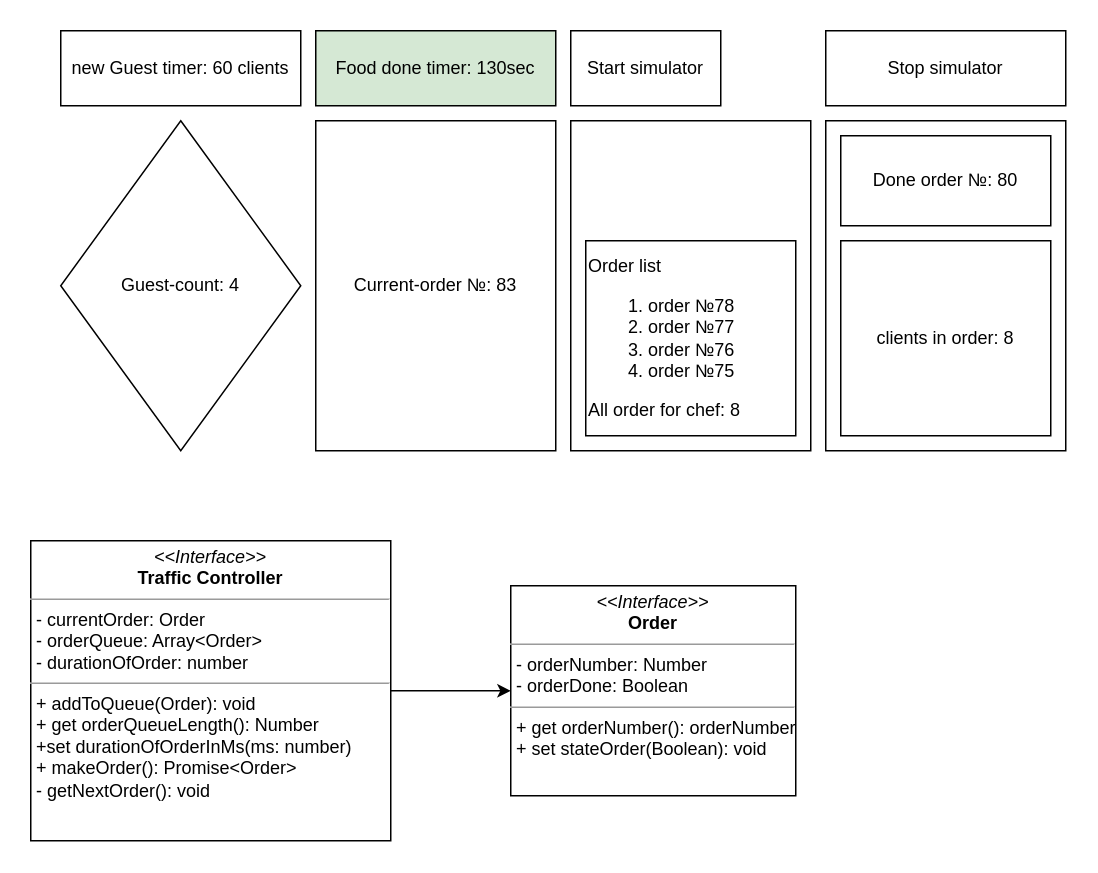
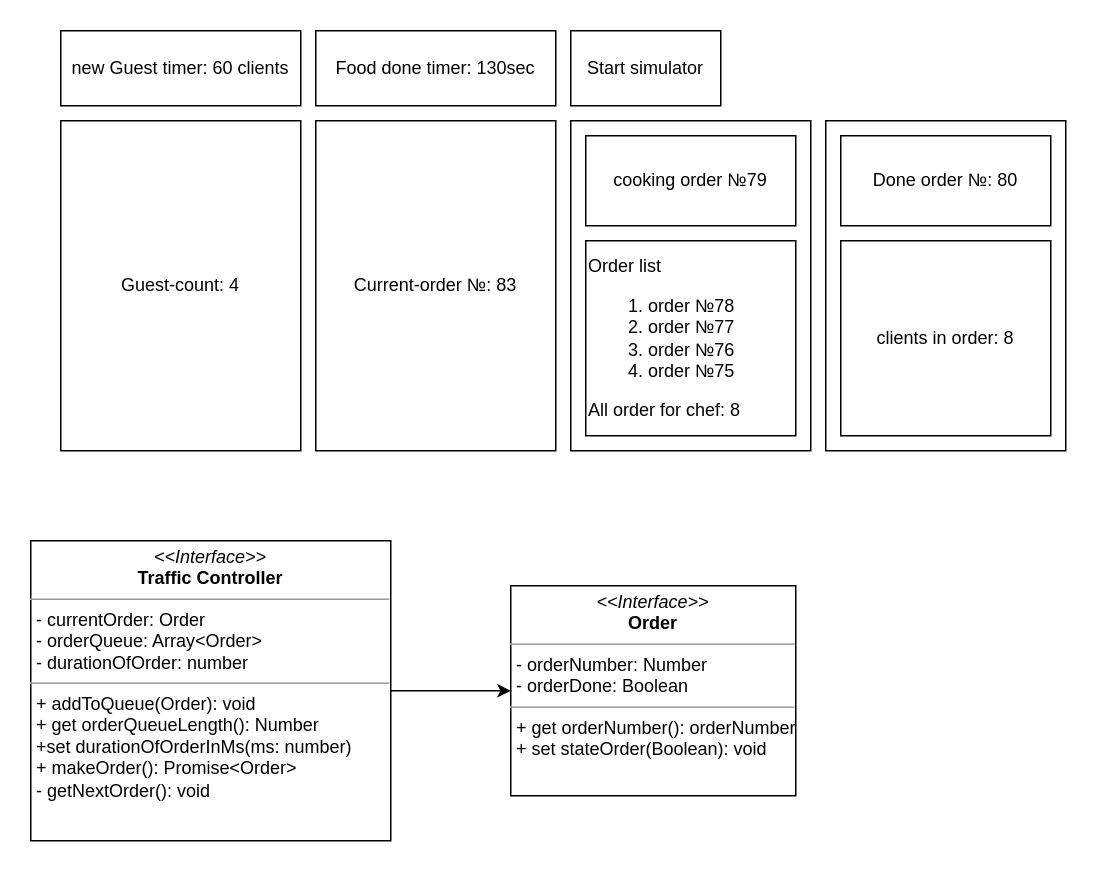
(436, 68) -> (436, 68)
(946, 68) -> none
none -> (691, 181)
(181, 286) -> (181, 286)
